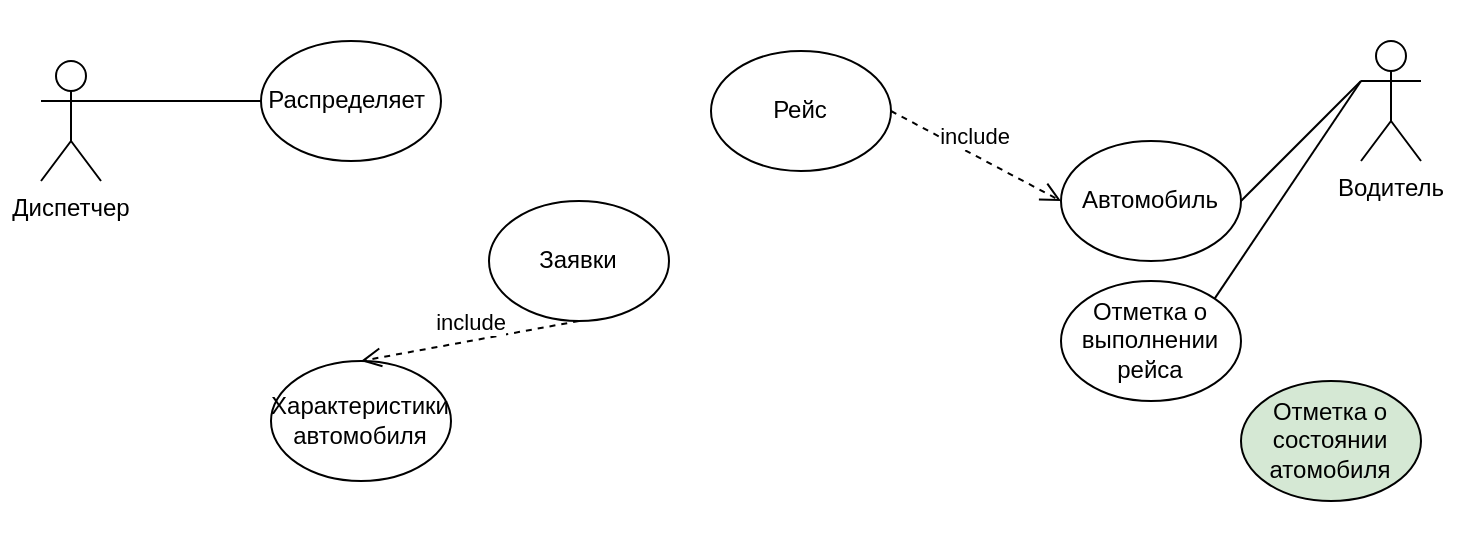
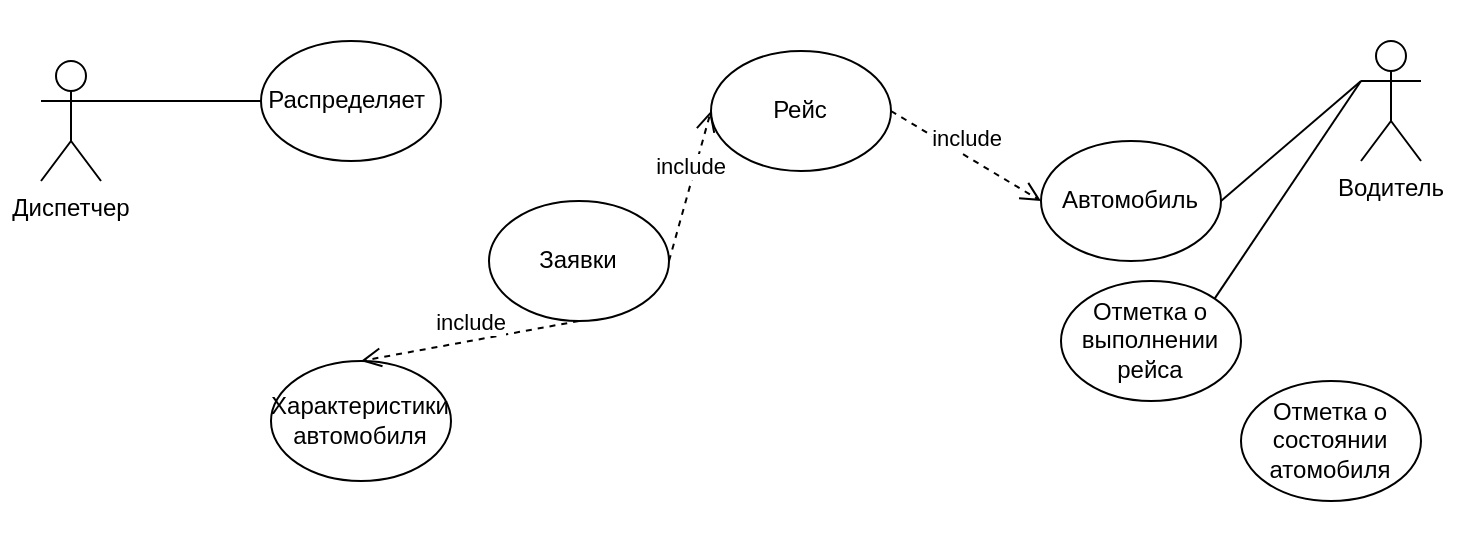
(1151, 201) -> (1131, 201)
none -> (680, 222)
(1331, 441) -> (1331, 441)
